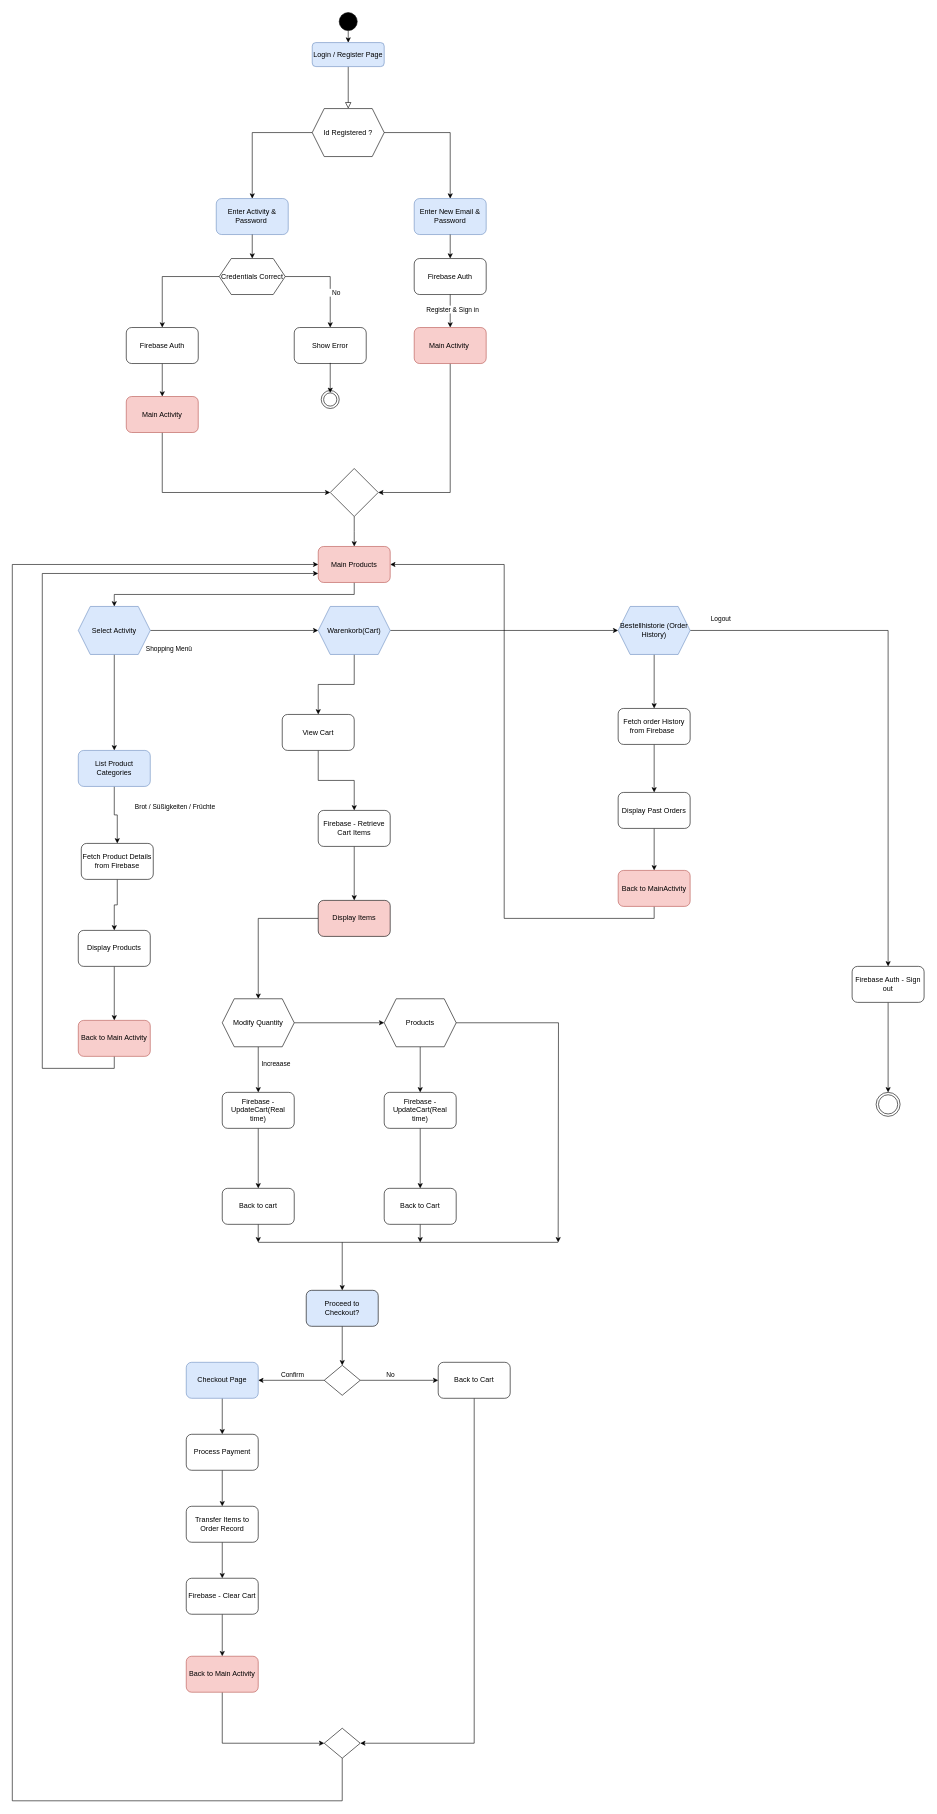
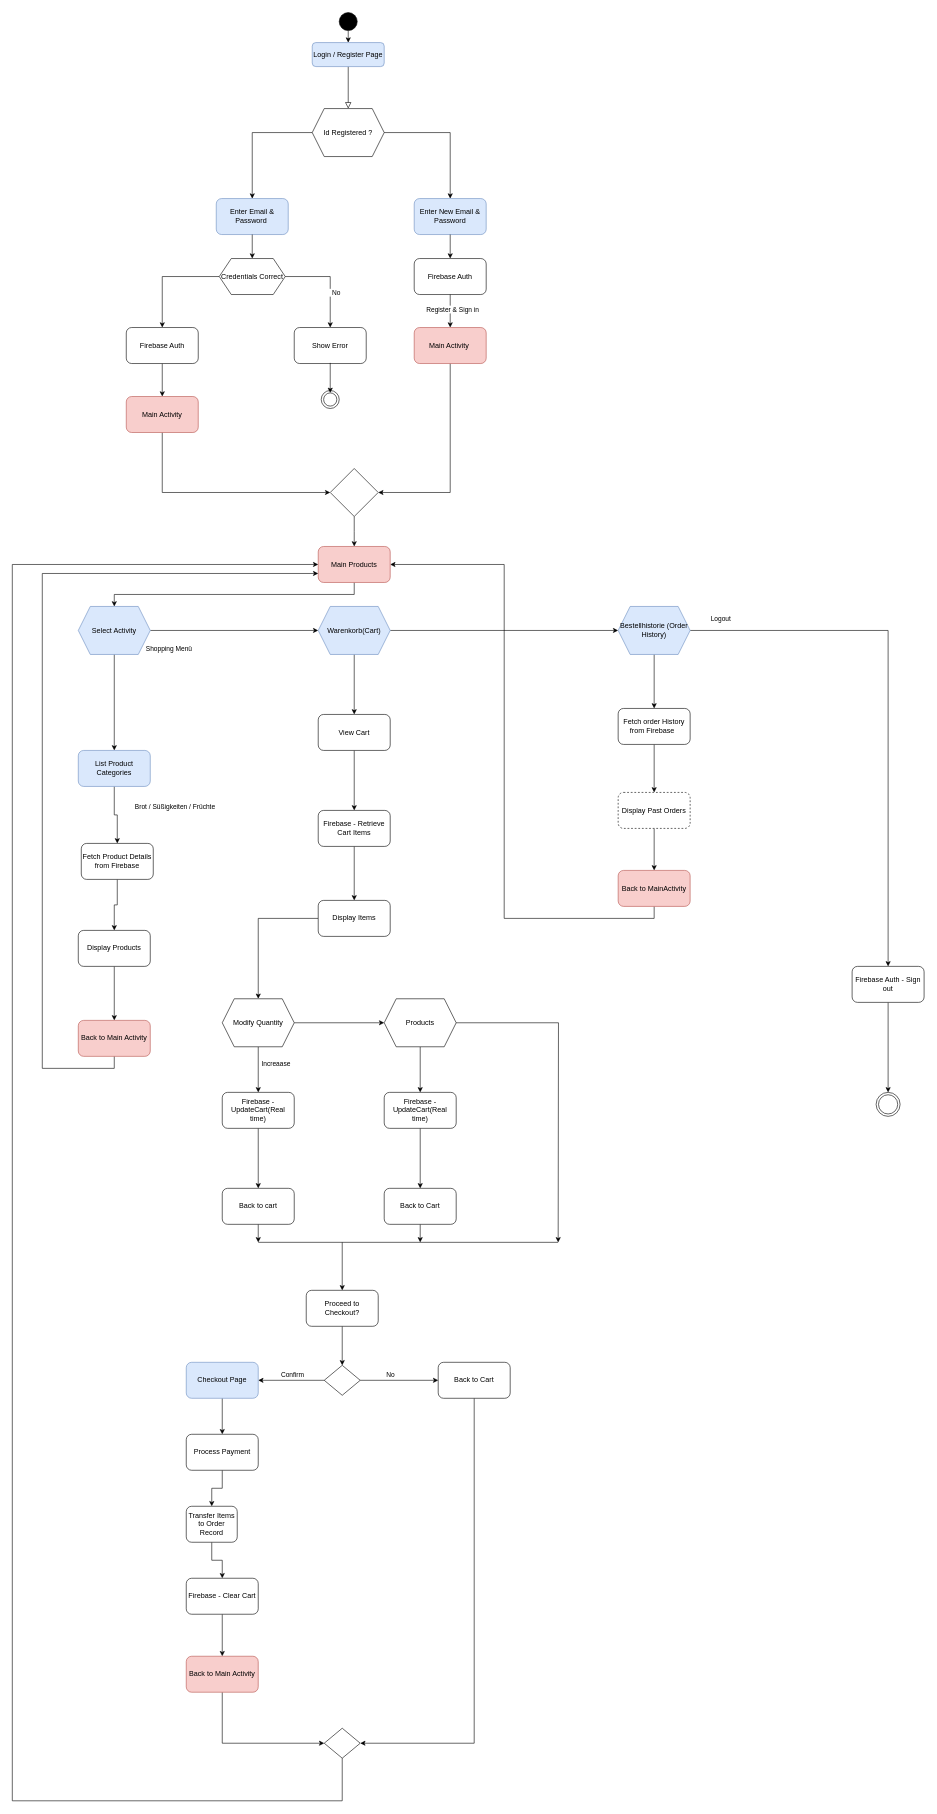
(252, 216) -> (252, 216)
(318, 732) -> (354, 732)
(654, 810) -> (654, 810)
(354, 918) -> (354, 918)
(342, 1308) -> (342, 1308)
(222, 1524) -> (212, 1524)
